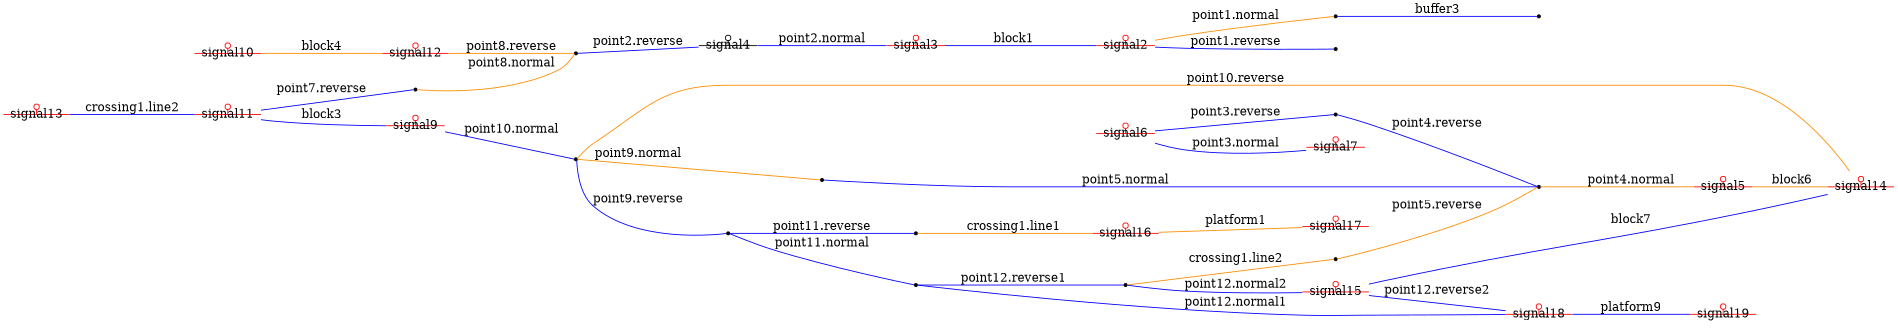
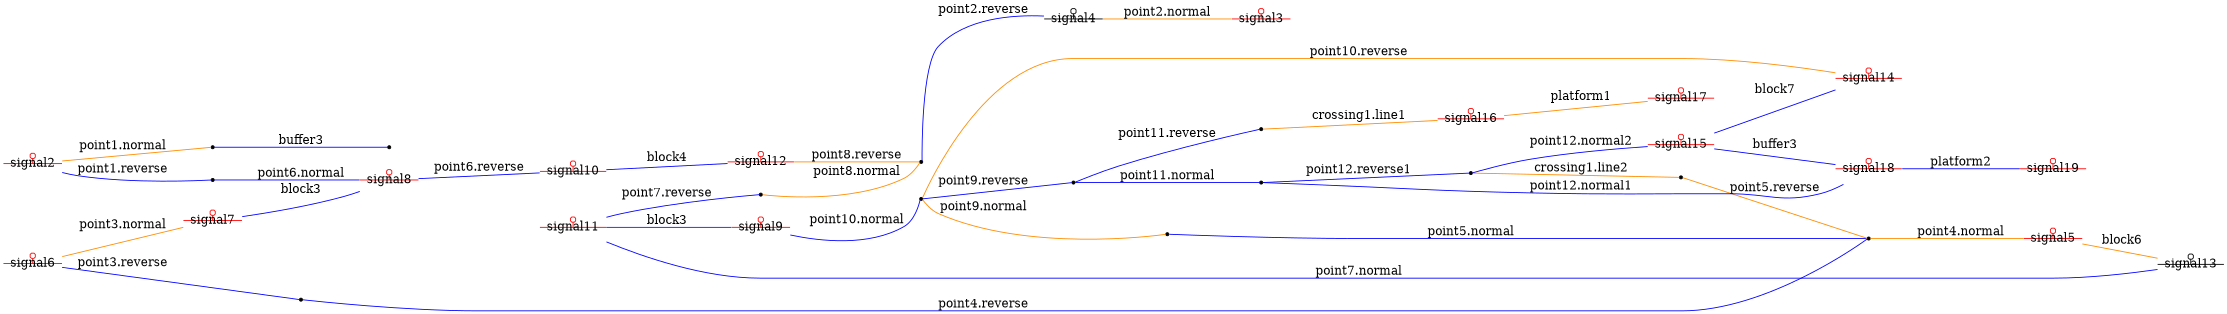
(822, 46) -> (1167, 19)
(1021, 46) -> none
(322, 53) -> (667, 167)
(132, 108) -> (1359, 272)
(37, 115) -> (2191, 264)
(1230, 153) -> (123, 242)
none -> (389, 180)
(1790, 187) -> (2120, 251)
(1437, 291) -> (1775, 145)
(1631, 308) -> (1961, 162)
